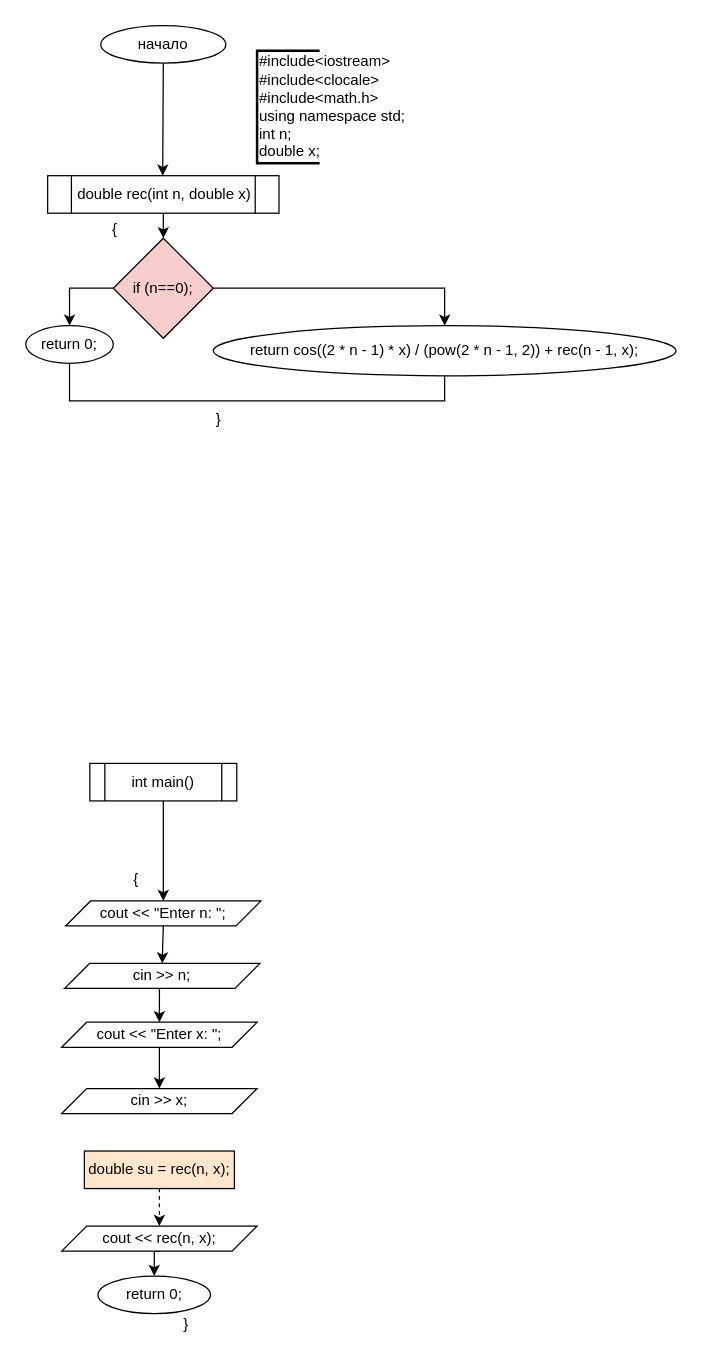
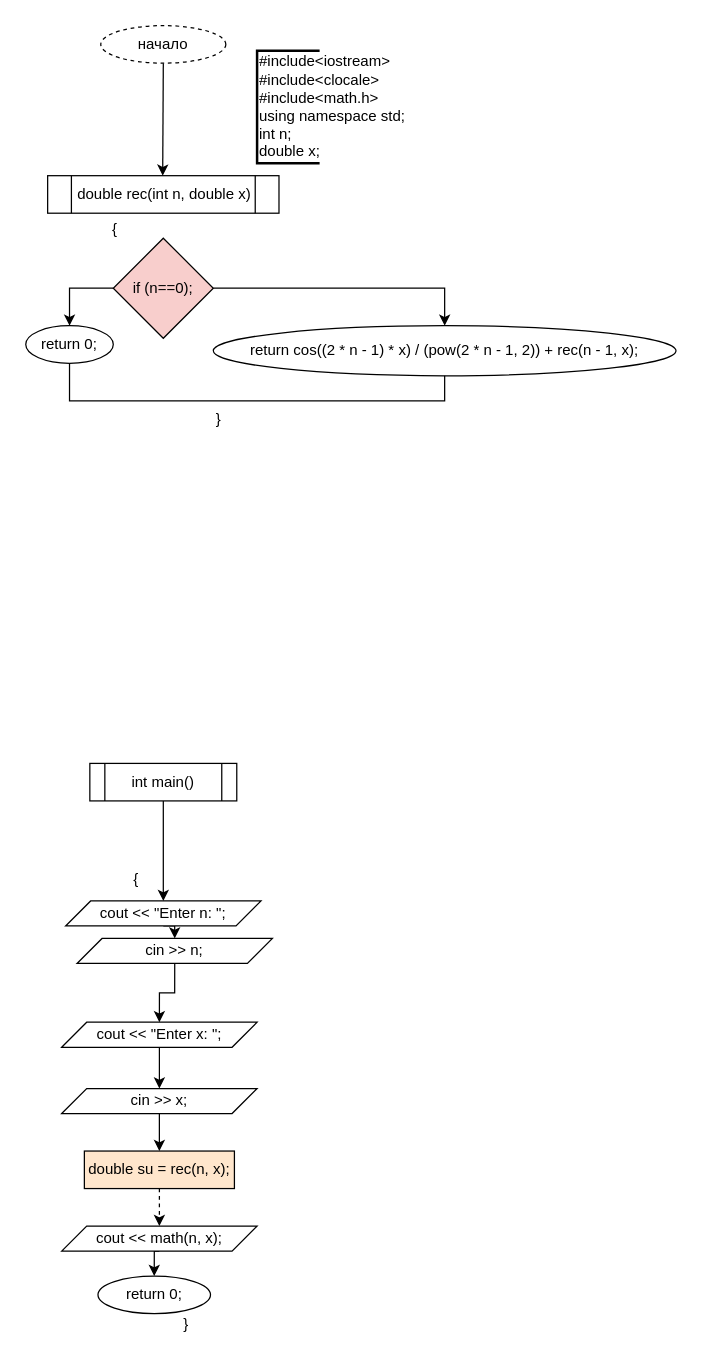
(163, 44) -> (163, 44)
(163, 221) -> none
(162, 976) -> (175, 951)
none -> (159, 1127)
(159, 1238) -> (159, 1238)
